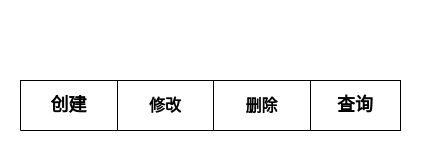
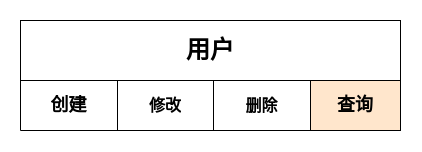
none -> (211, 51)
(356, 106) -> (356, 106)
